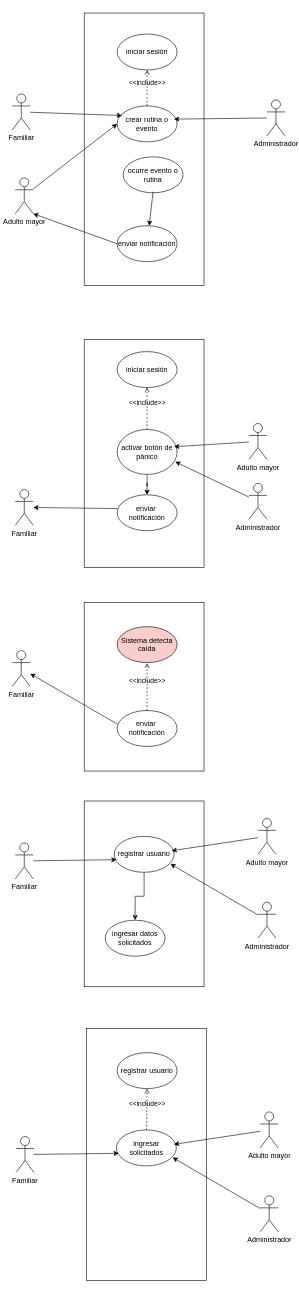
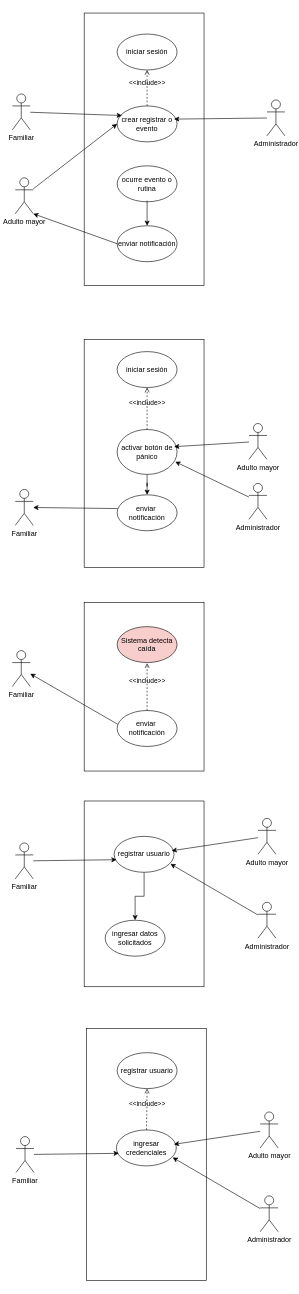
(147, 123) -> (147, 123)
(153, 174) -> (147, 183)
(147, 1149) -> (147, 1149)
